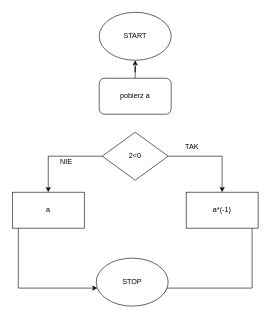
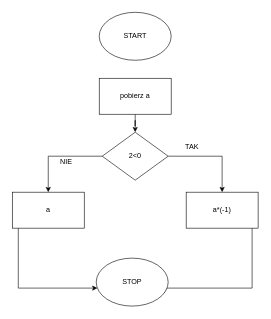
(135, 69) -> (135, 123)
(135, 96) -> (135, 96)
